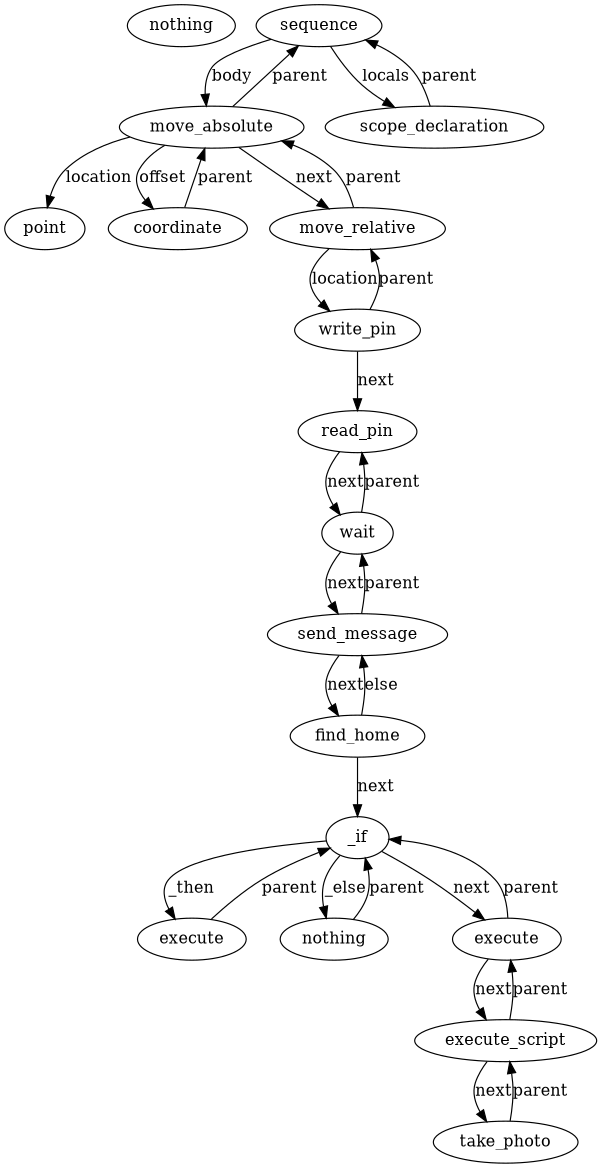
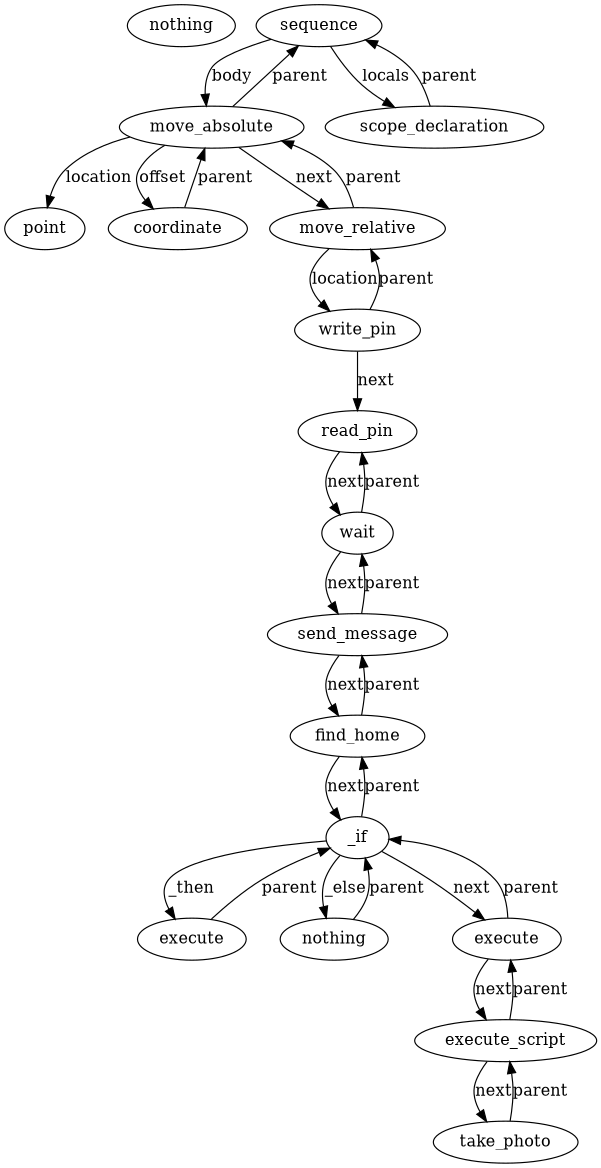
(381, 685) -> (393, 685)
none -> (365, 793)
